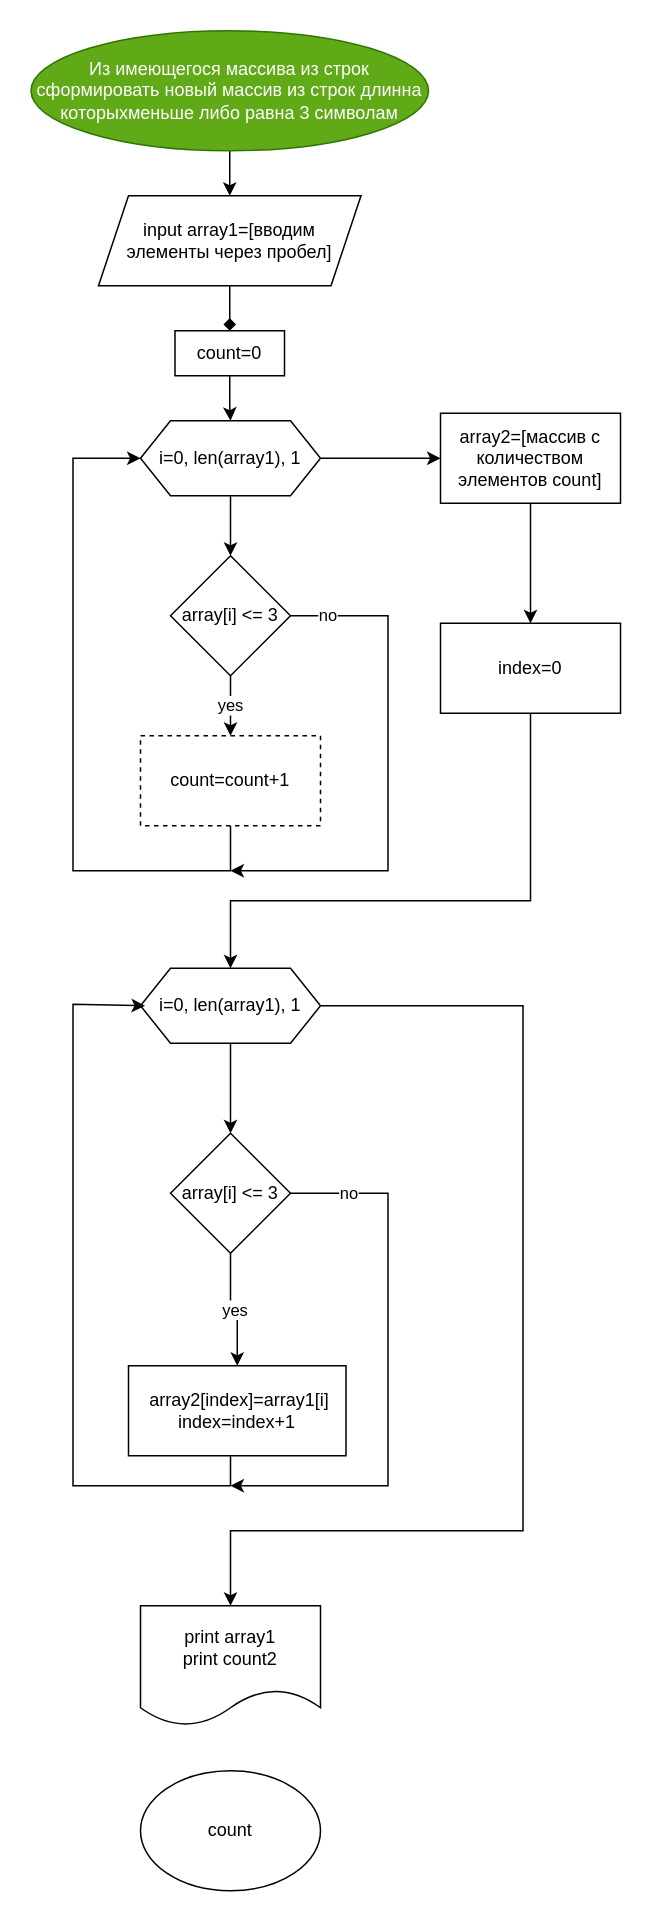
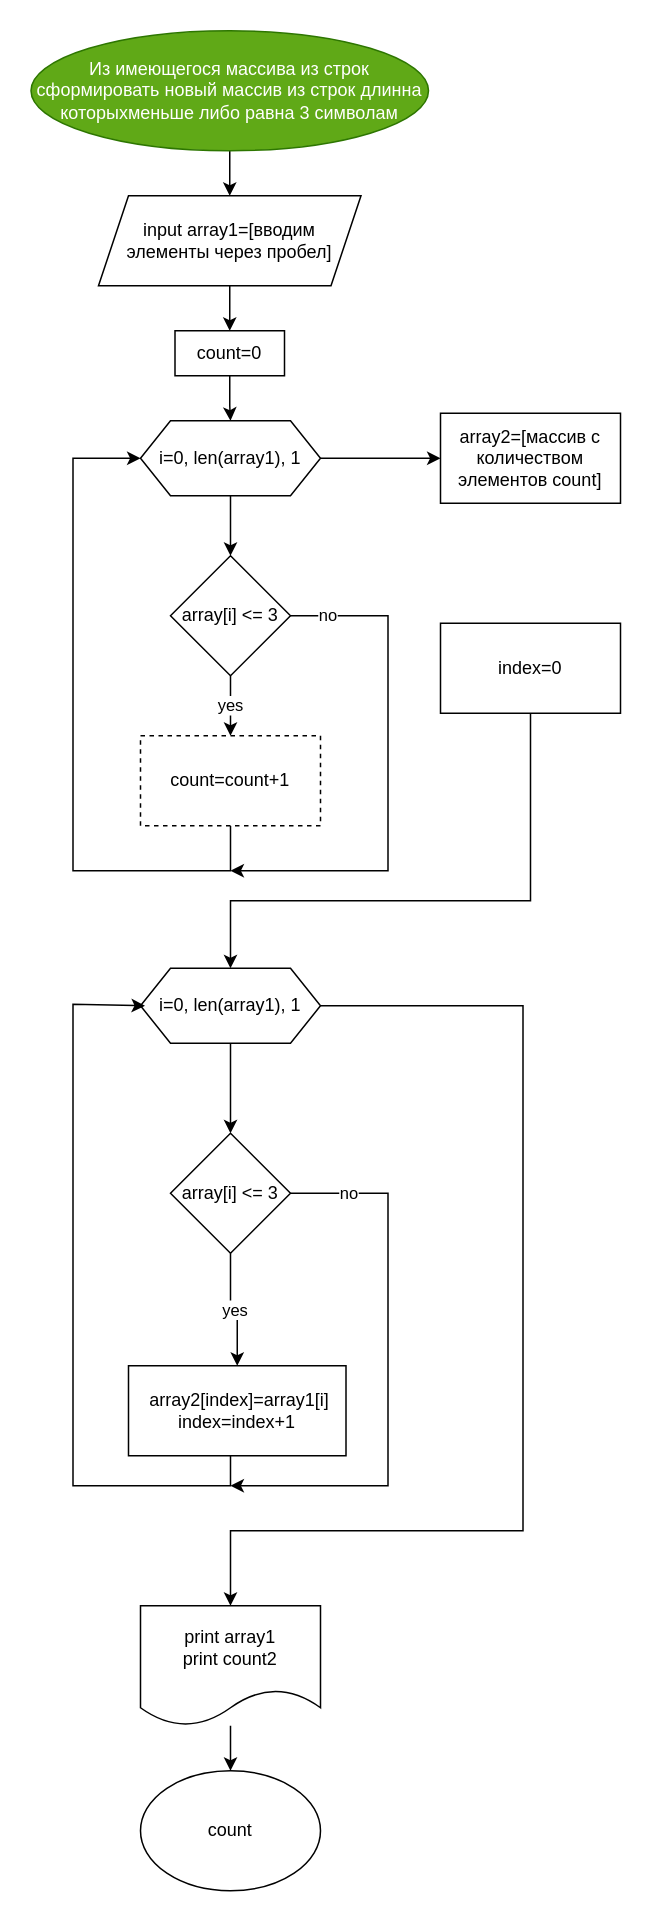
(230, 318) -> (230, 319)
(530, 558) -> none
none -> (230, 1754)
